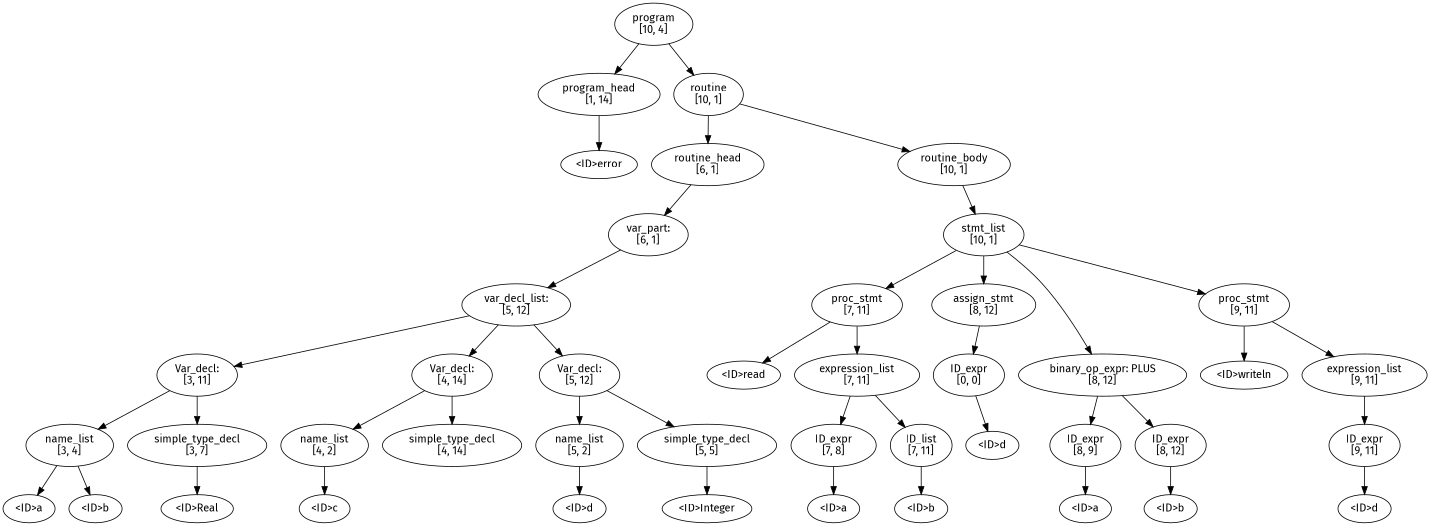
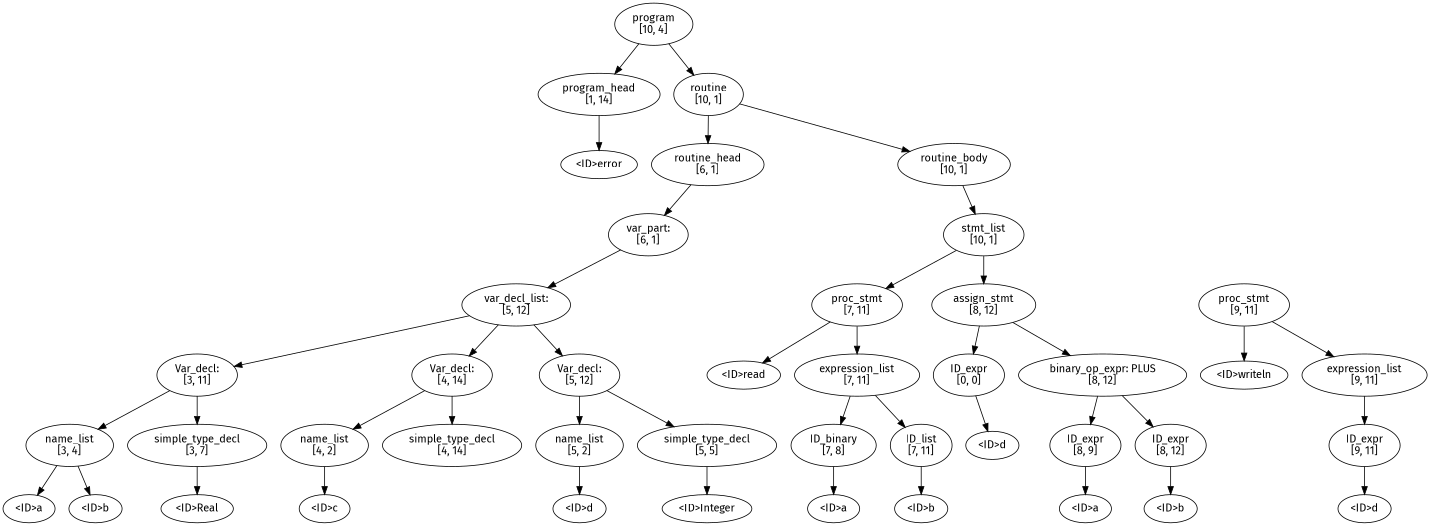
(1109, 268) -> none
(1052, 295) -> (1038, 337)
(834, 445) -> (834, 445)
